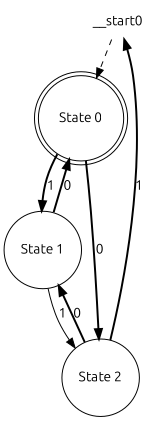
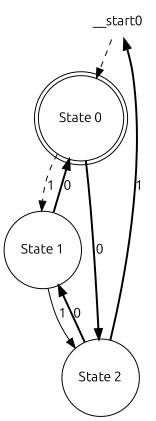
(47, 177) -> (47, 177)
